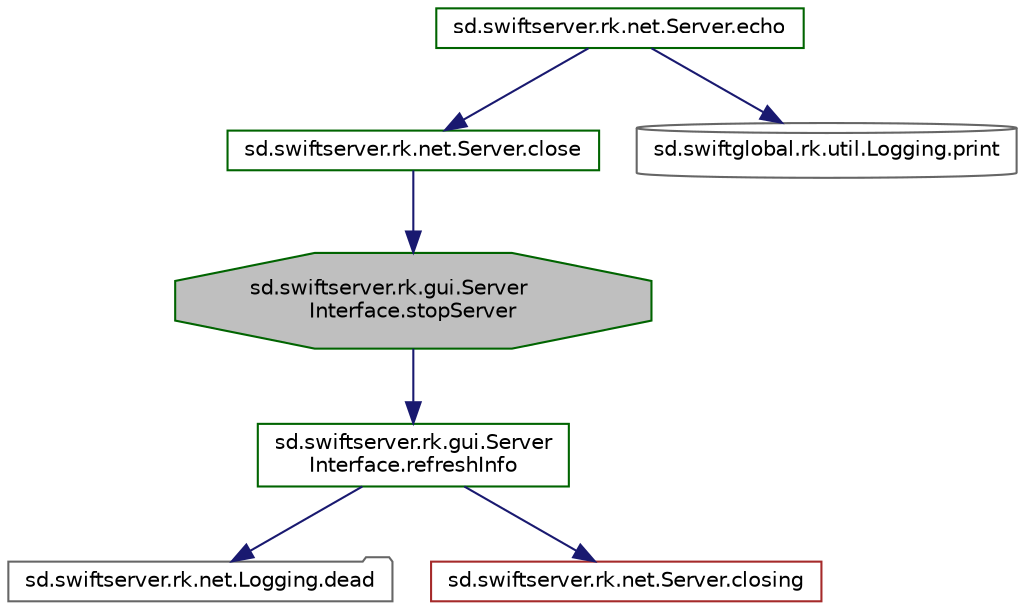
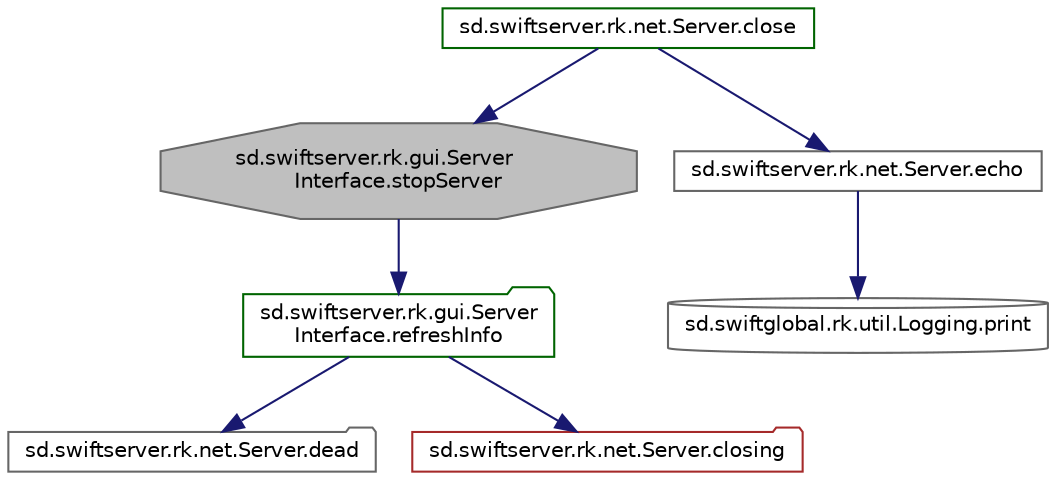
(620, 28) -> (858, 171)
(526, 84) -> (734, 94)
(413, 301) -> (399, 171)
(413, 455) -> (399, 325)
(200, 581) -> (192, 452)
(626, 581) -> (607, 452)
